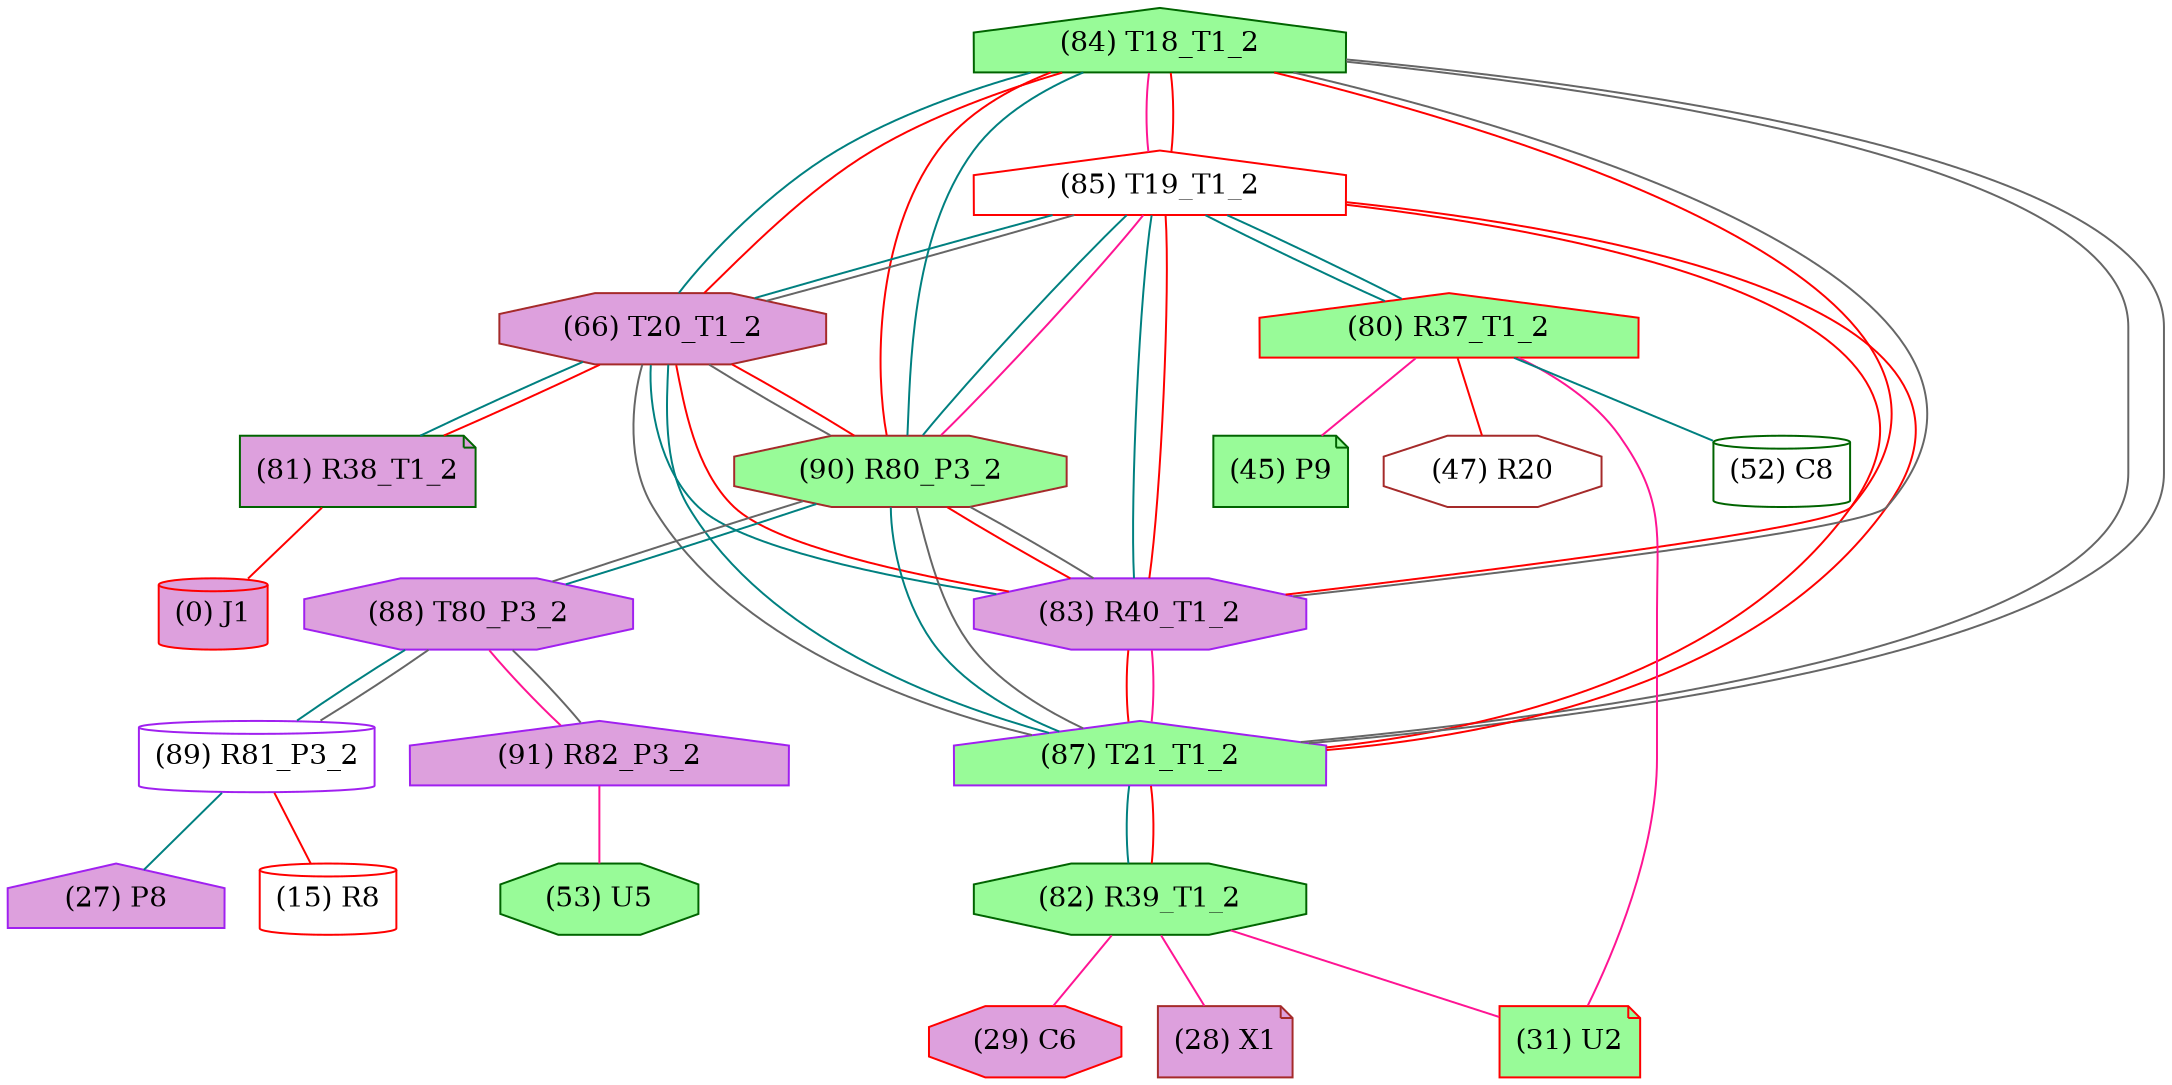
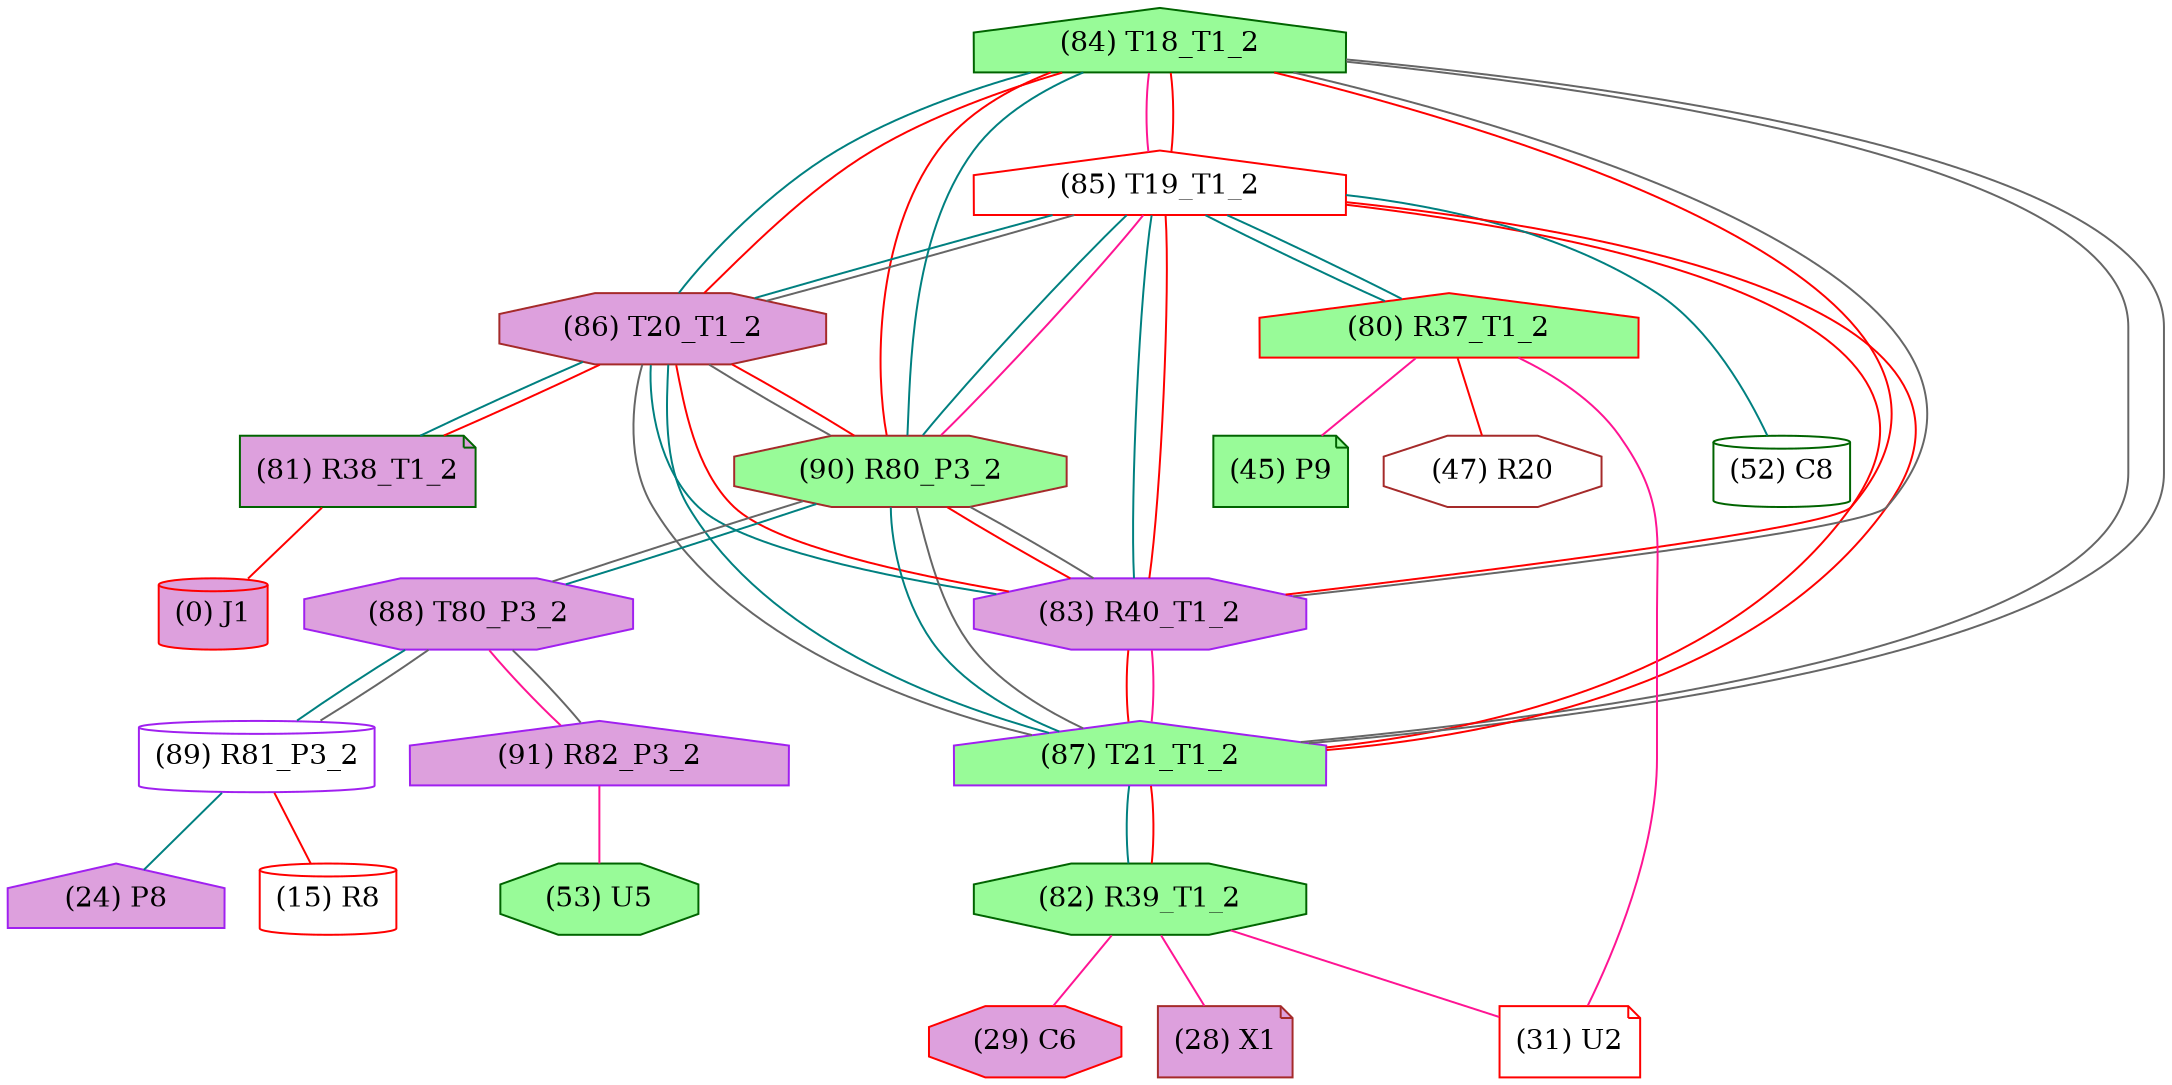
(663, 329) -> (663, 329)
(1613, 399) -> (1604, 264)
(116, 899) -> (116, 899)
(1570, 1042) -> (1570, 1042)
